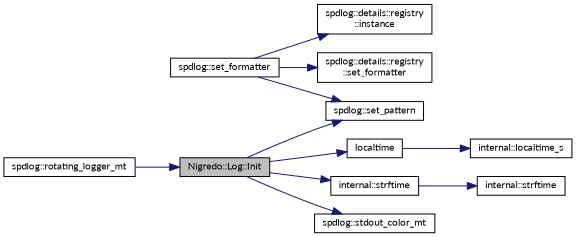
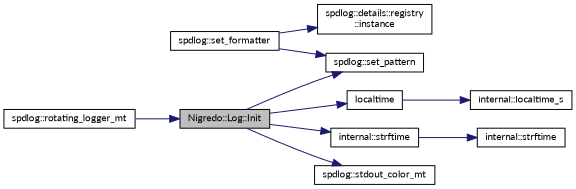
(375, 68) -> none
